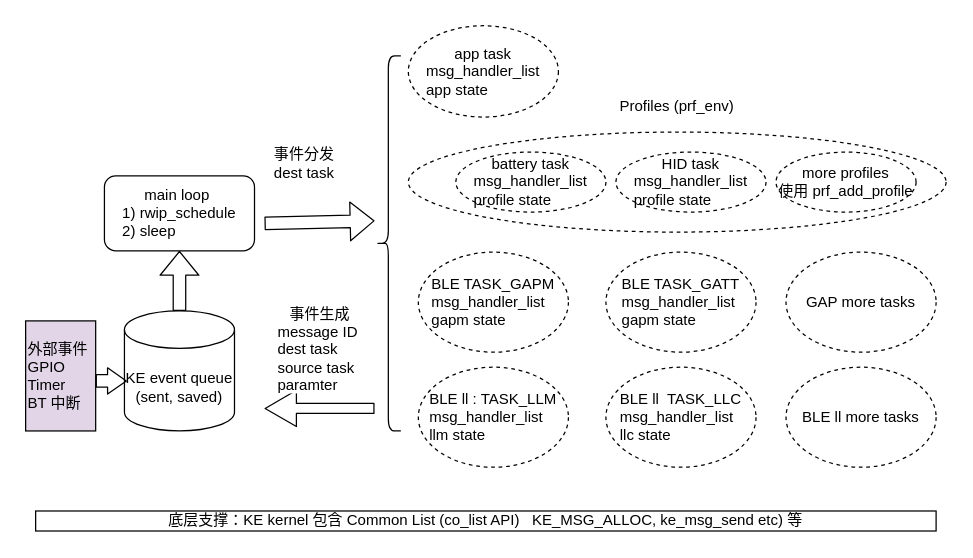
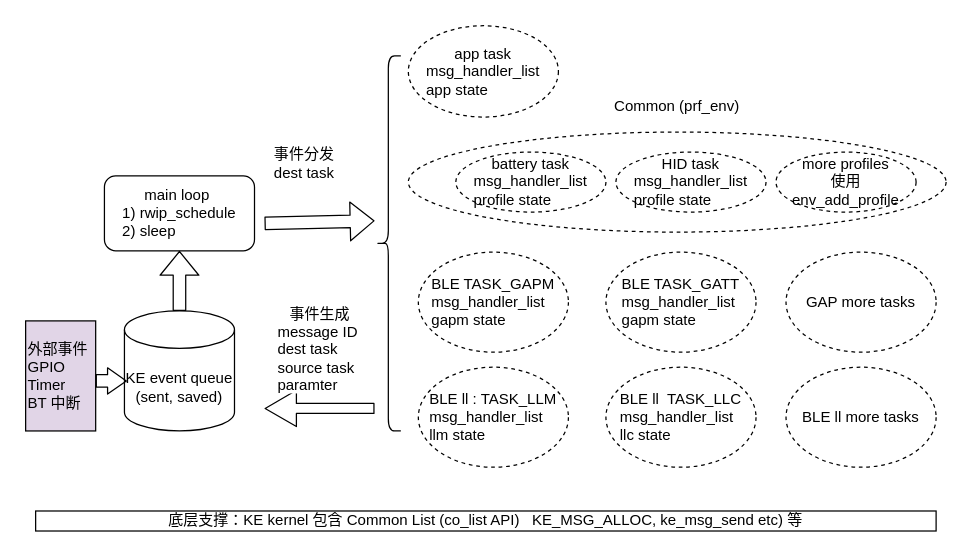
(677, 107) -> (677, 107)
(846, 182) -> (846, 182)
